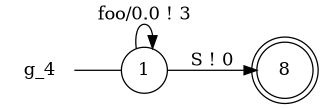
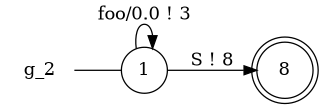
(212, 61) -> (212, 61)
(40, 70) -> (40, 70)
